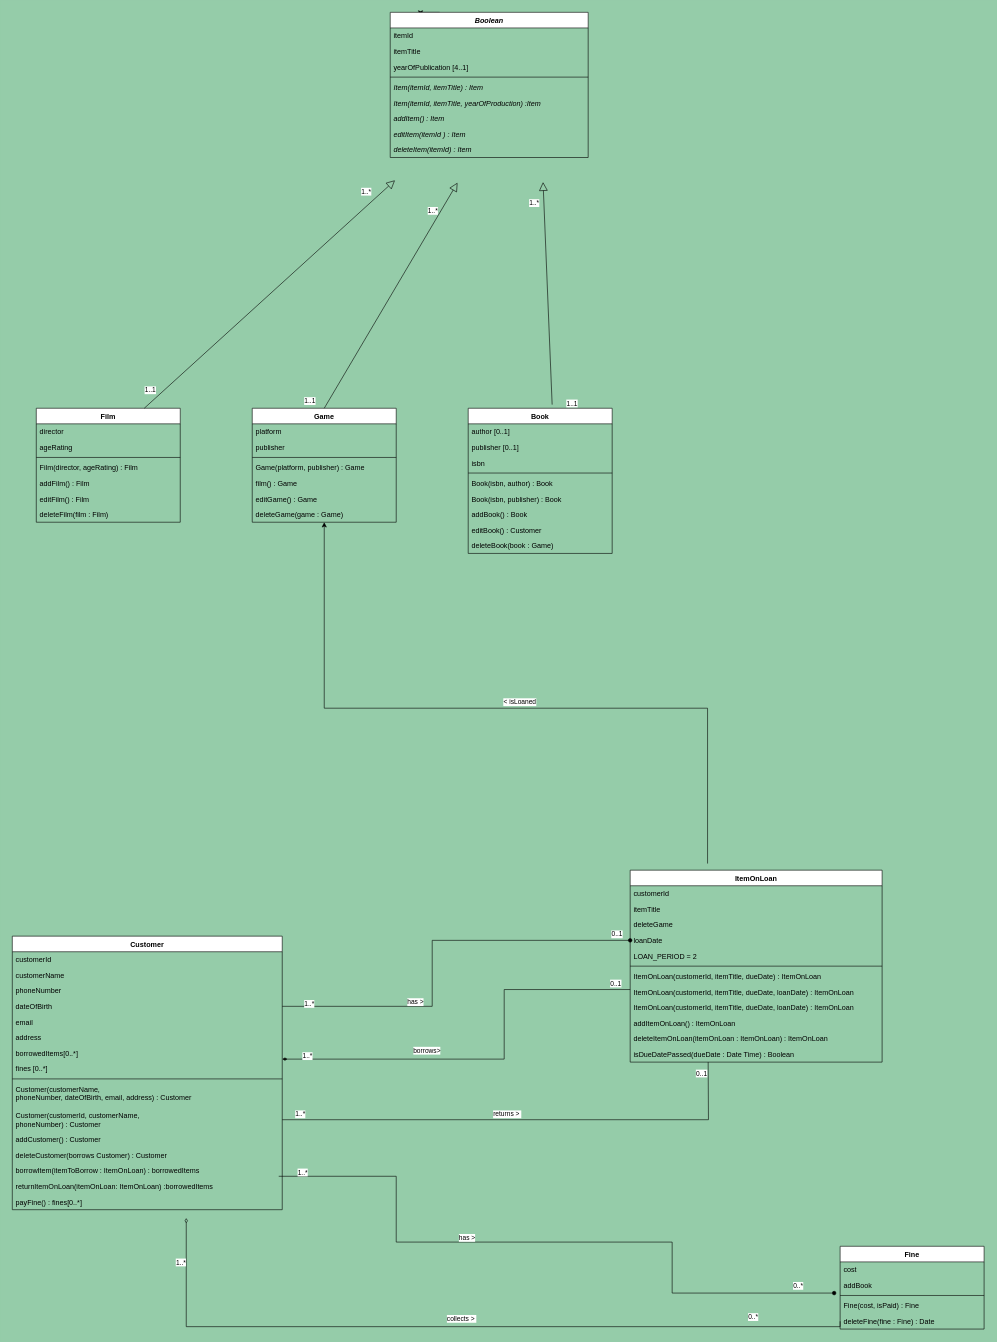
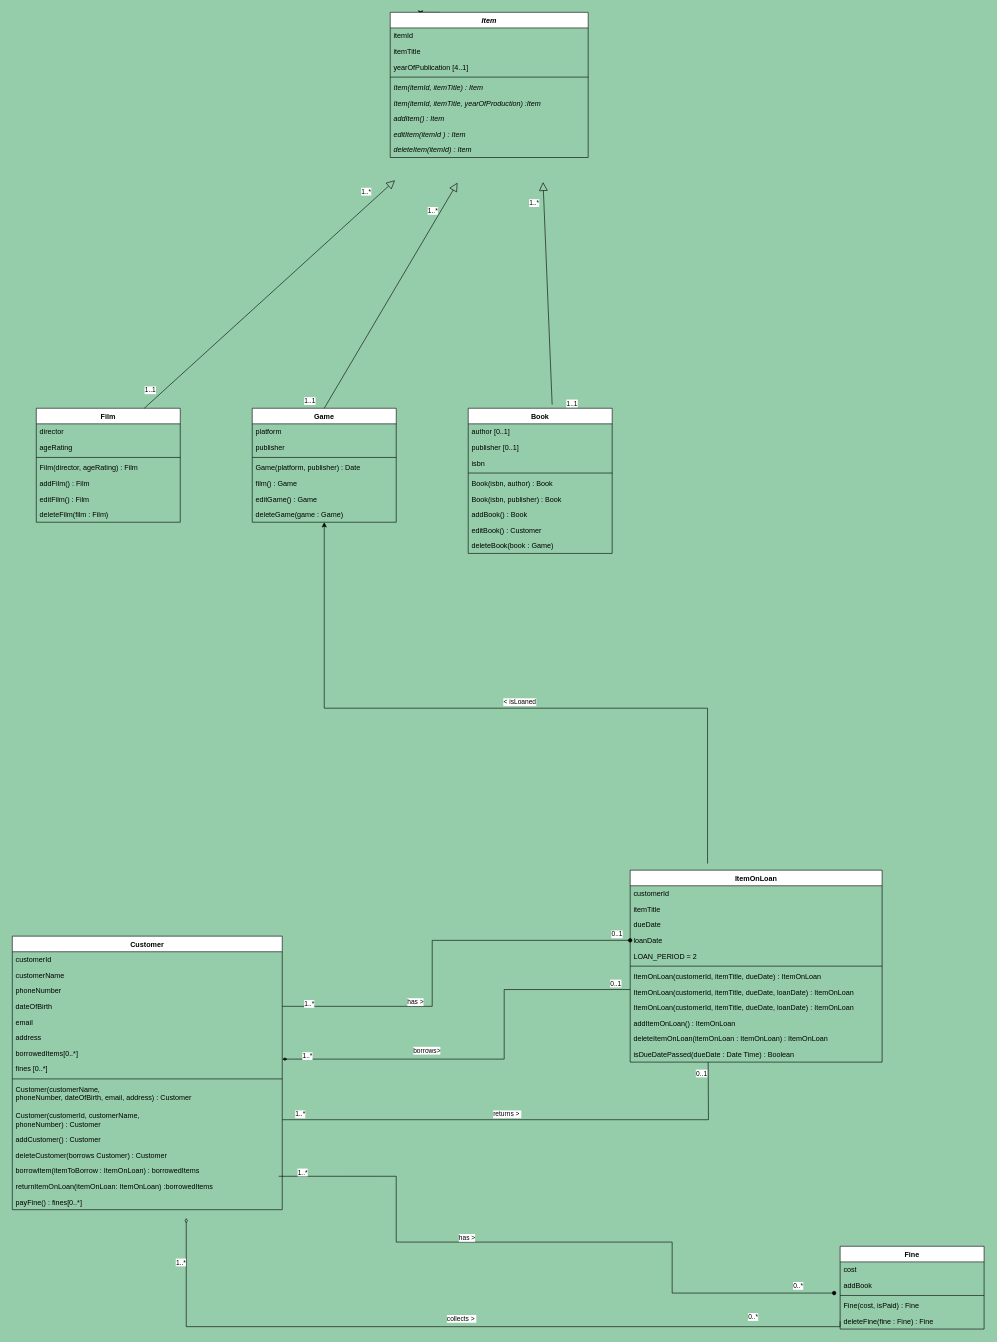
(489, 20) -> (489, 20)
(313, 468) -> (313, 468)
(653, 925) -> (648, 925)
(895, 1322) -> (894, 1322)
